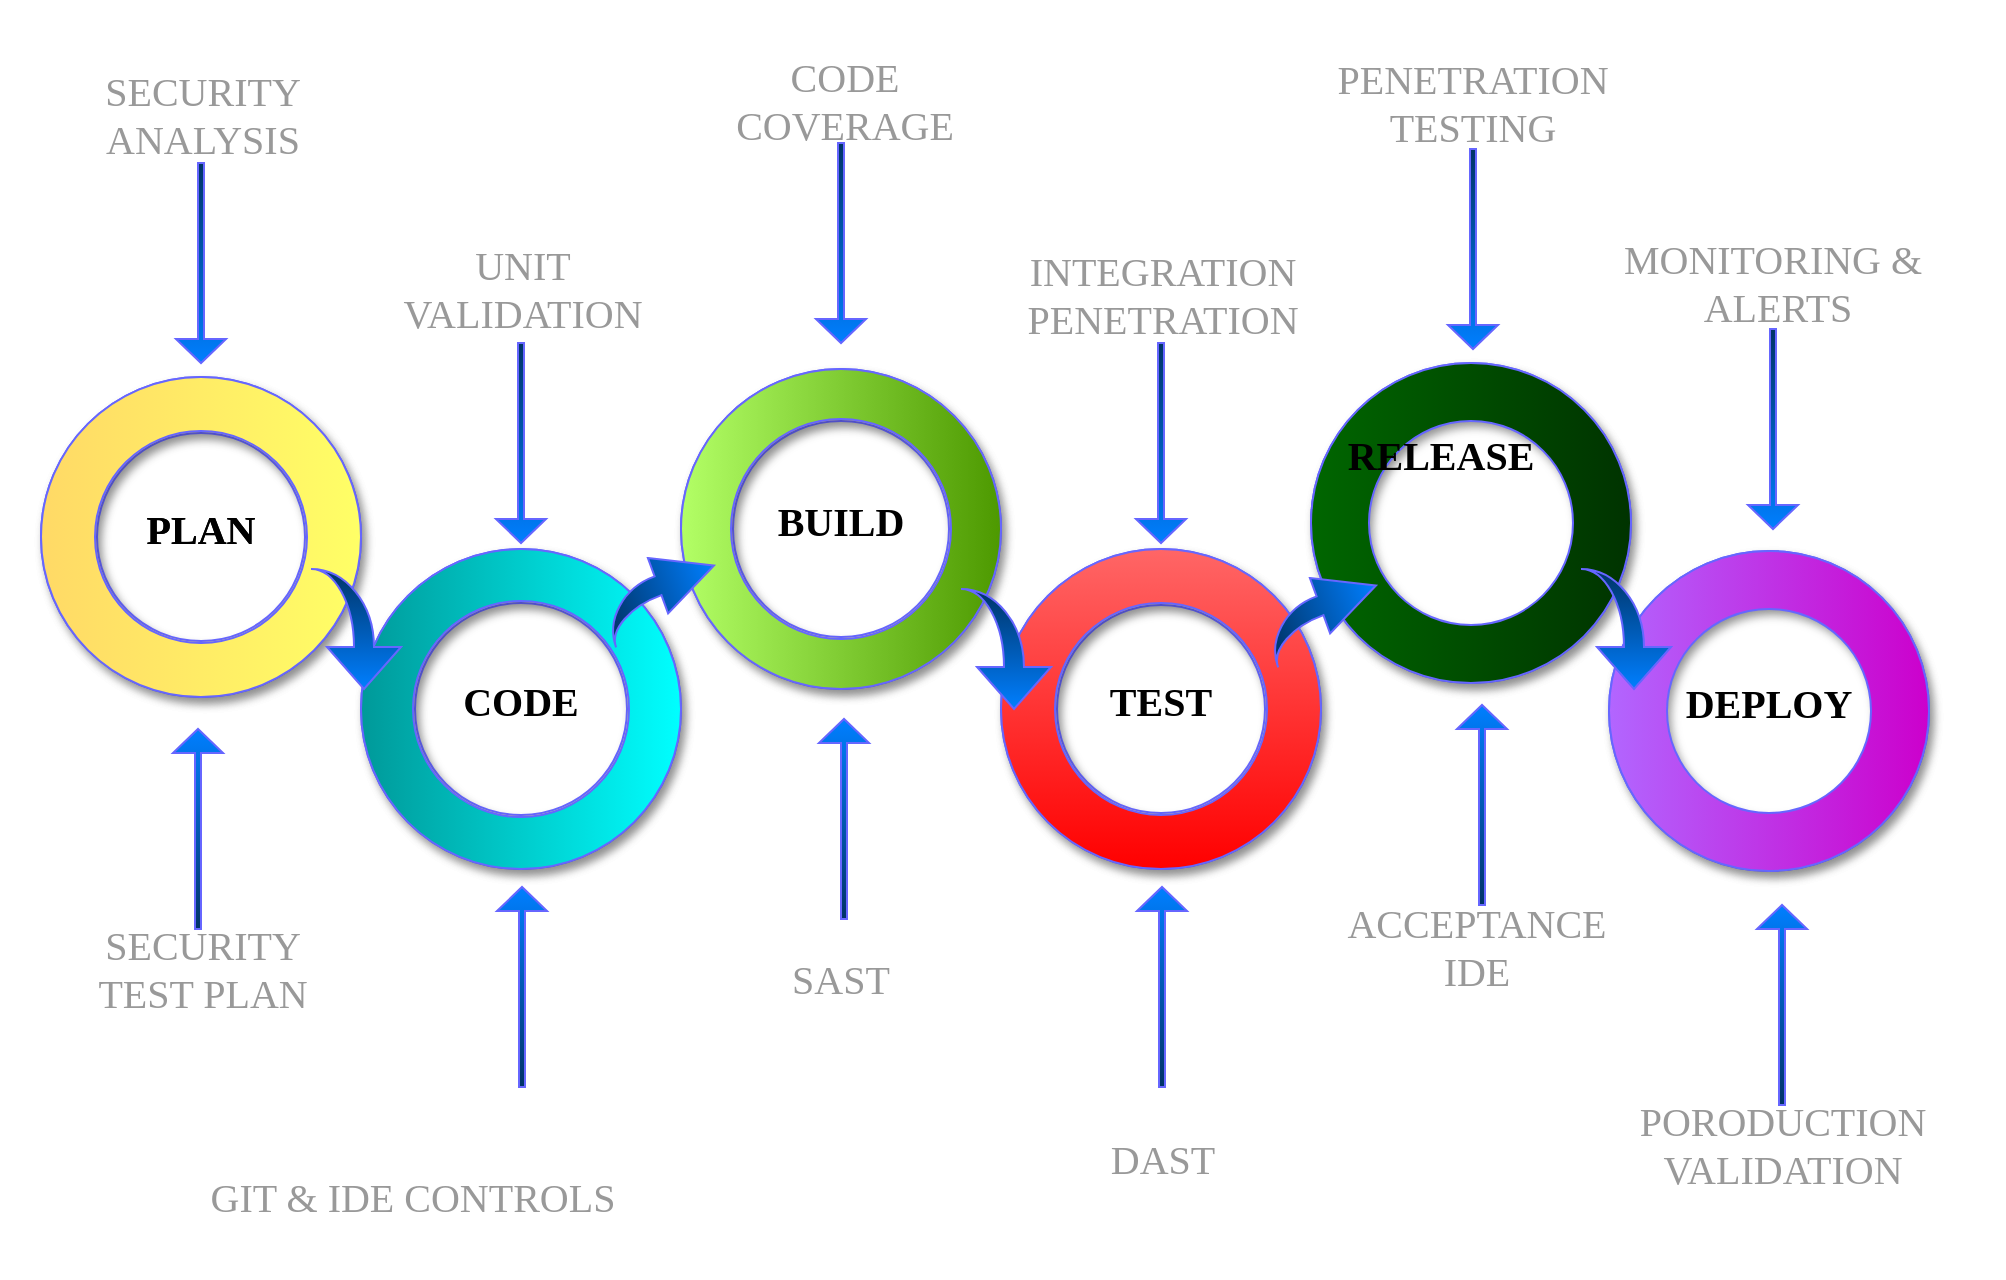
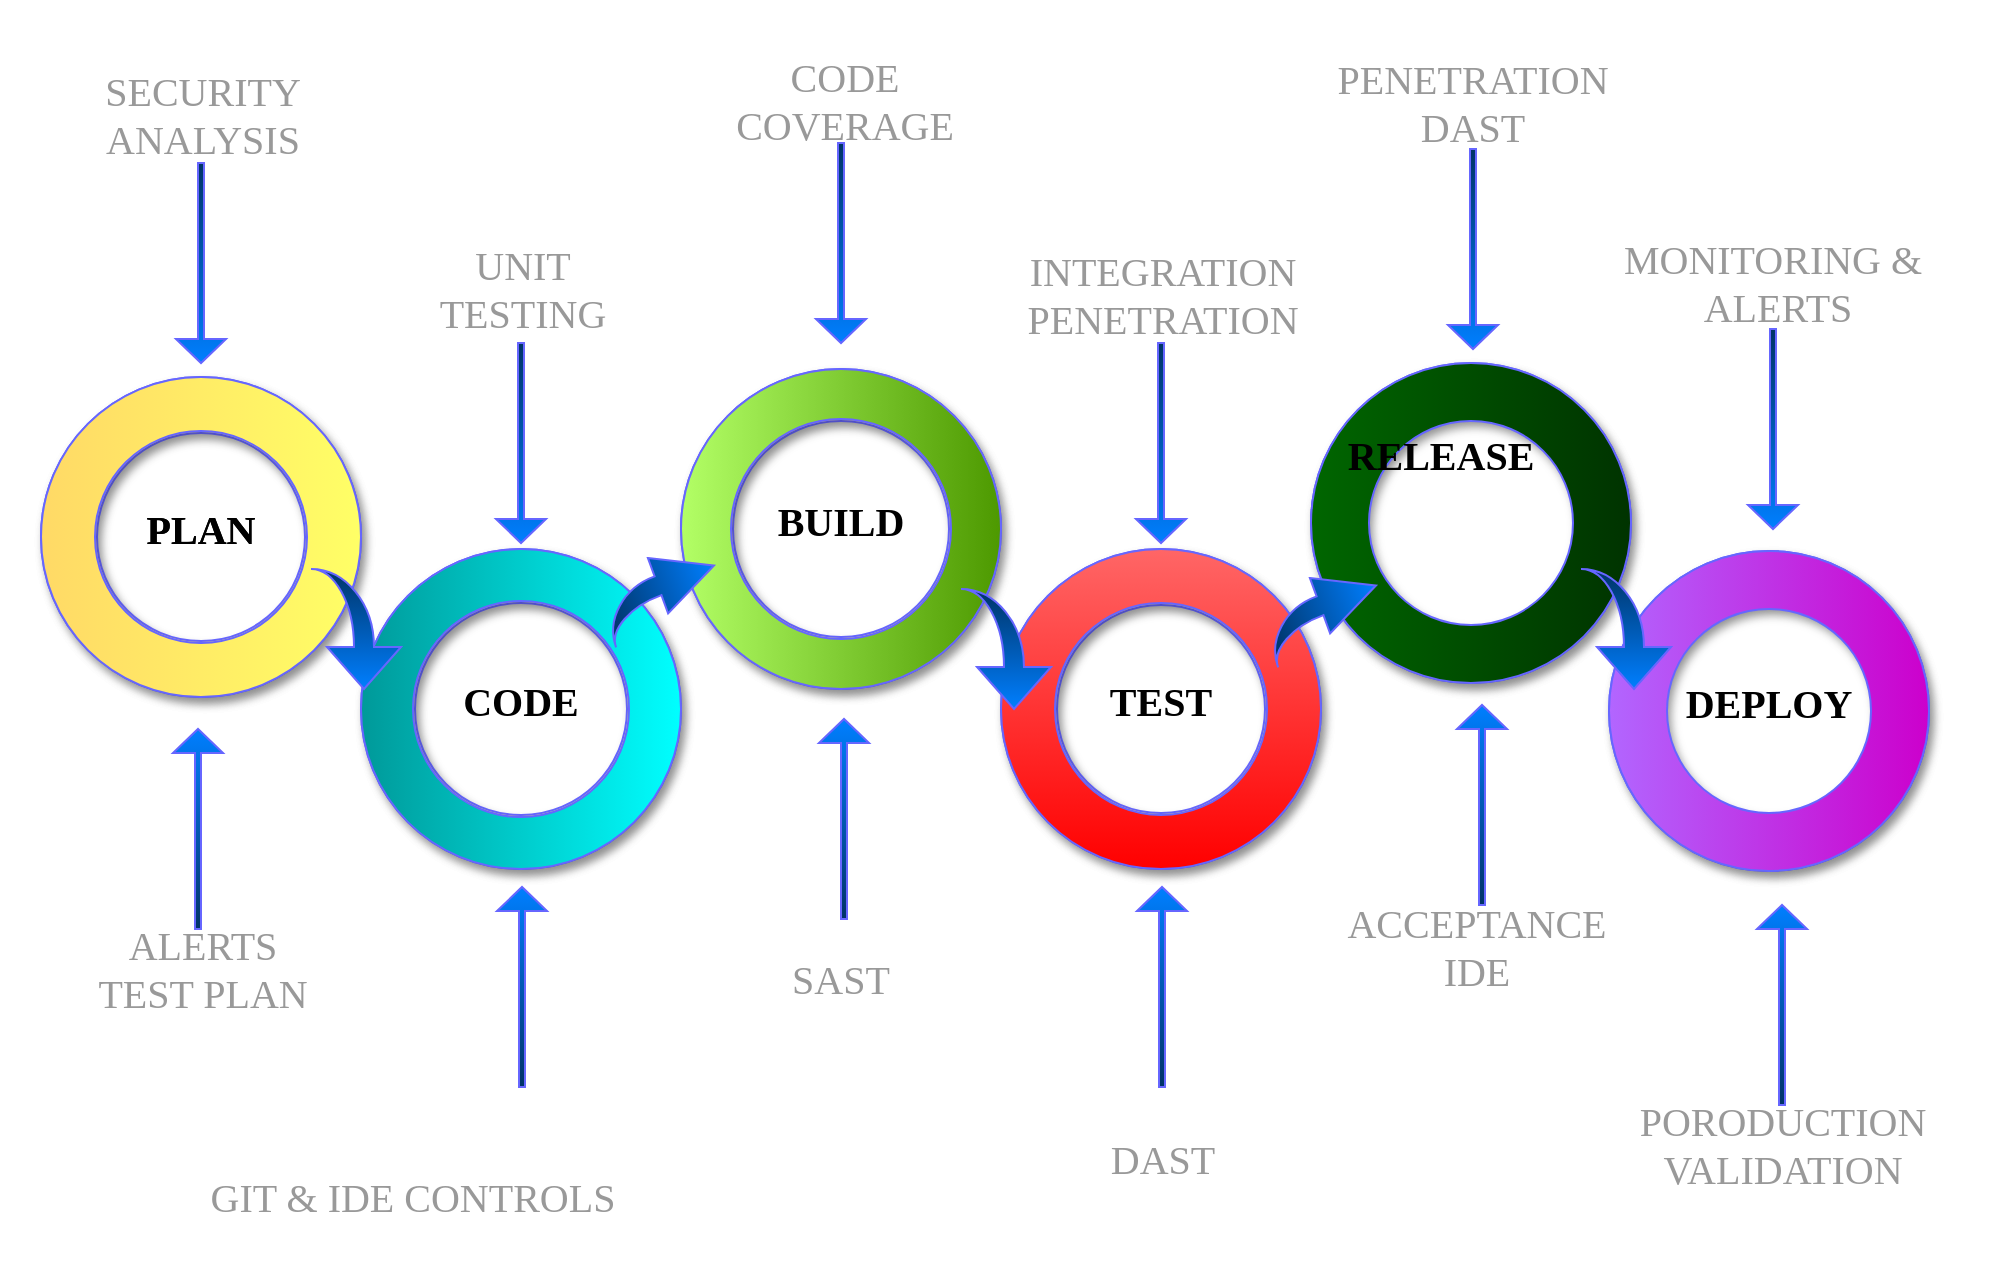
(1474, 103) -> (1474, 103)
(524, 289) -> (524, 289)
(204, 969) -> (204, 969)
